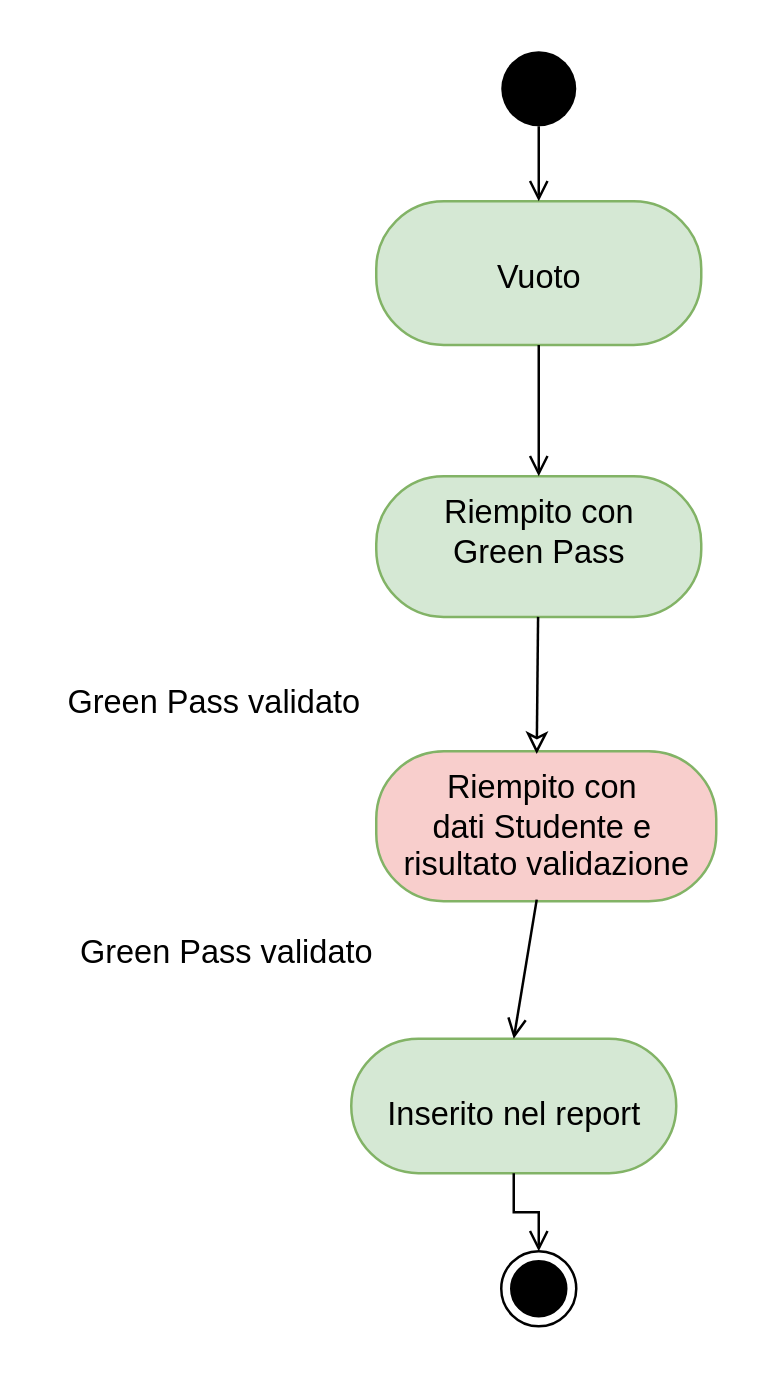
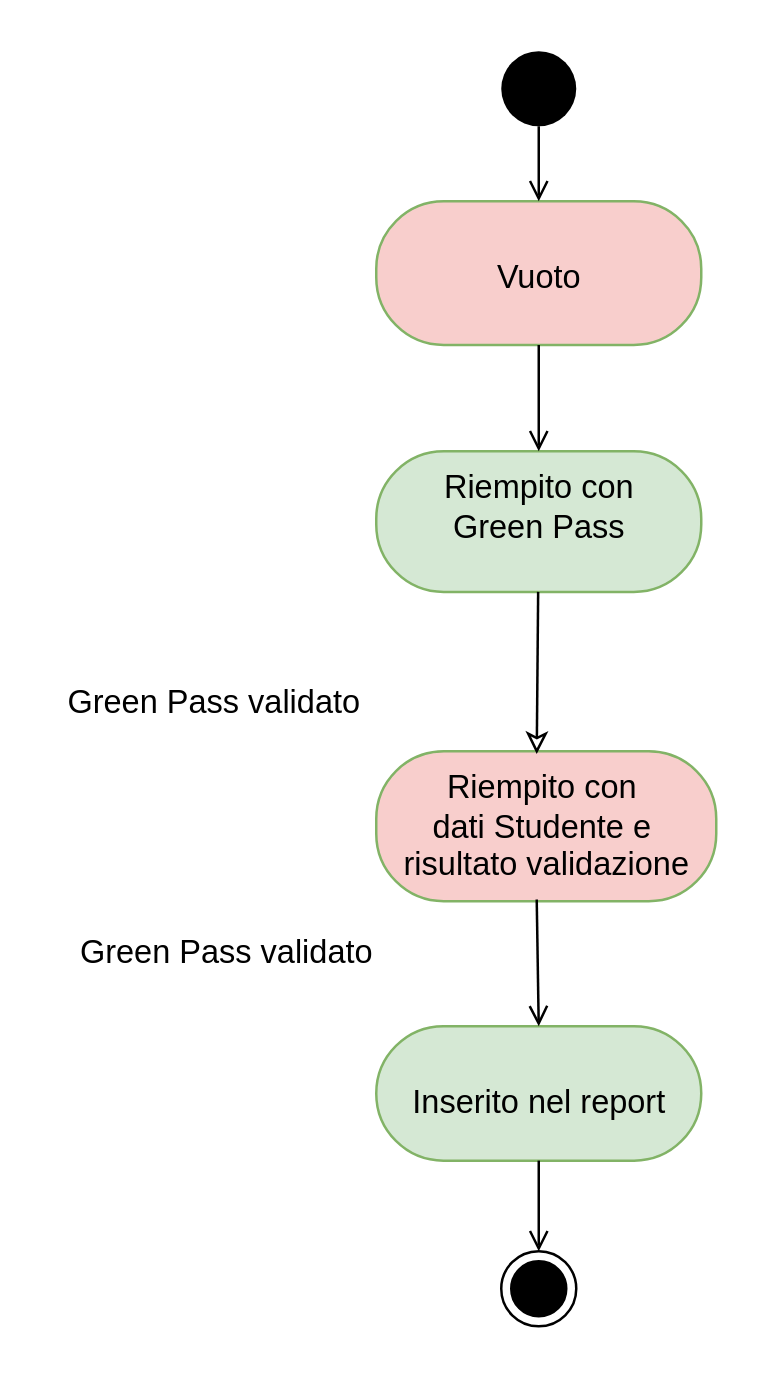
(539, 273) -> (539, 273)
(539, 547) -> (539, 522)
(514, 1106) -> (539, 1093)
